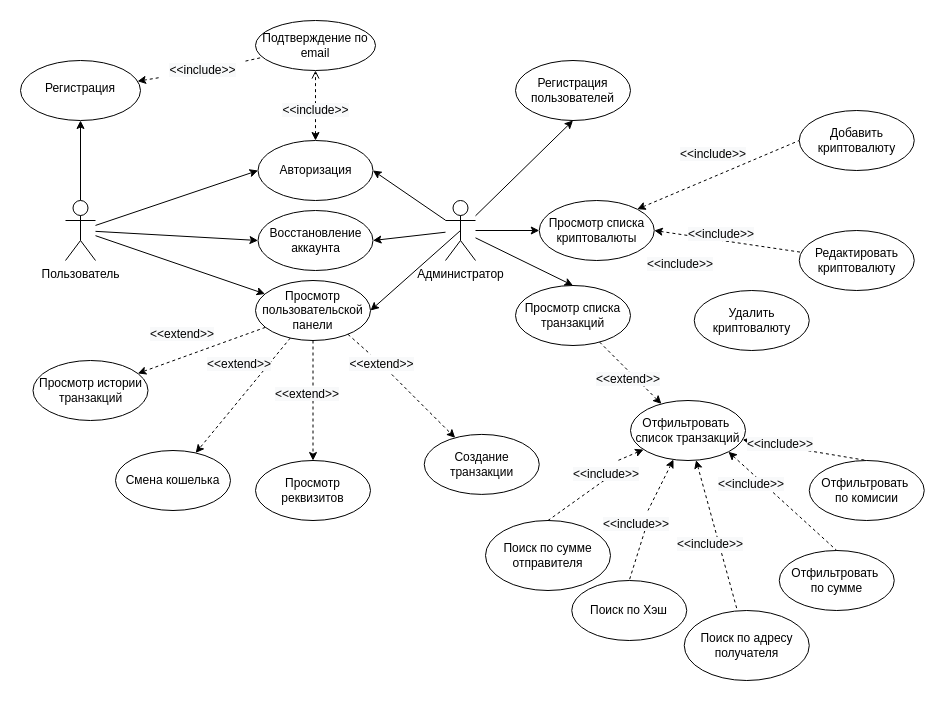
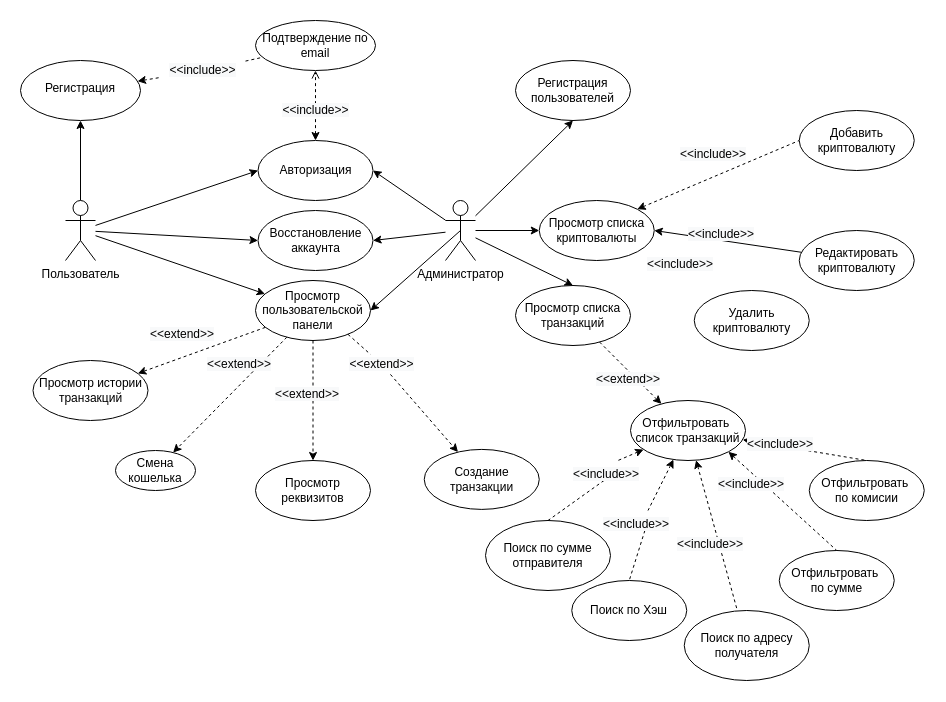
(764, 247) -> (764, 247)
(482, 464) -> (482, 479)
(173, 481) -> (156, 471)
